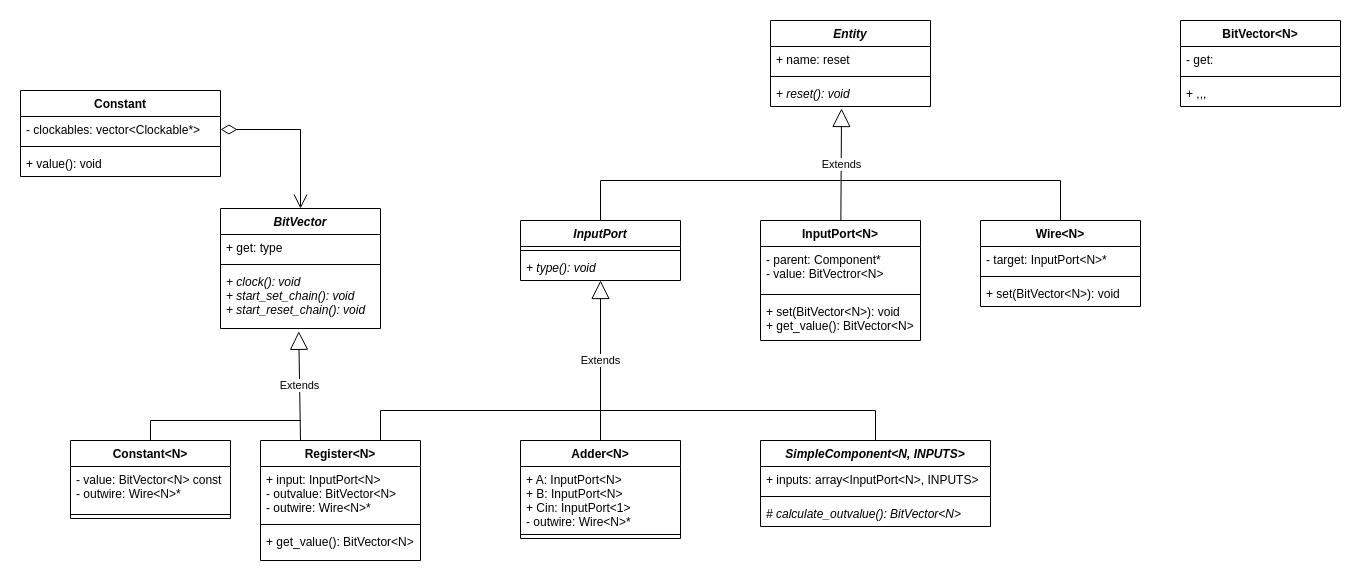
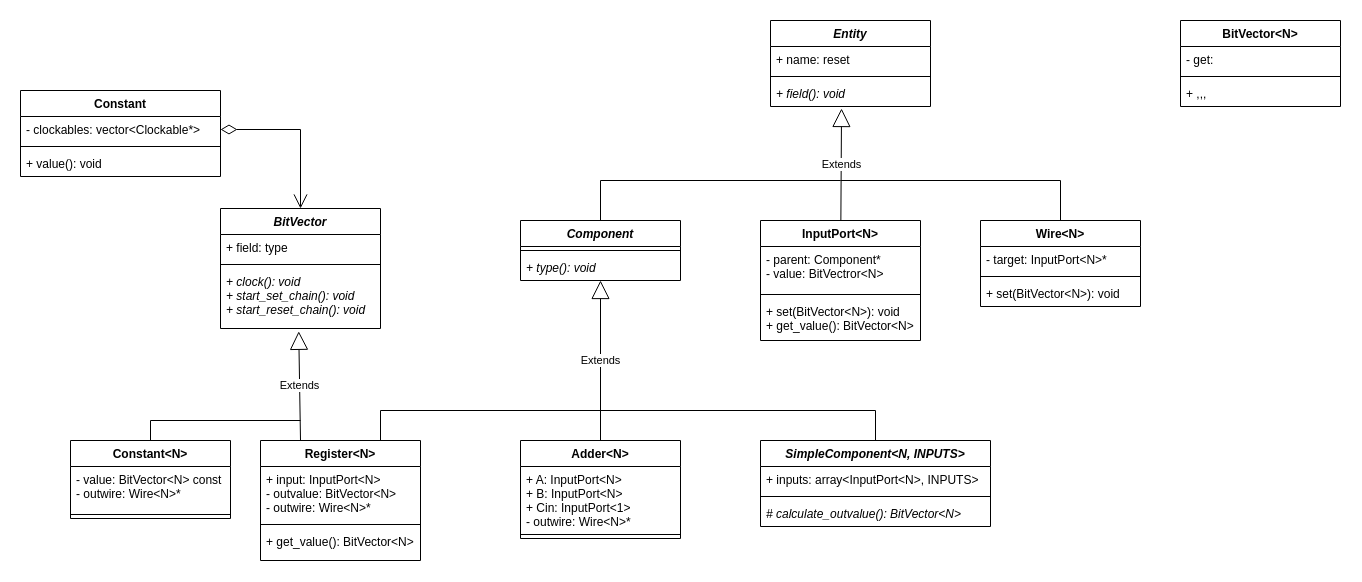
(820, 94) -> (817, 94)
(600, 234) -> (600, 234)
(258, 248) -> (262, 248)
